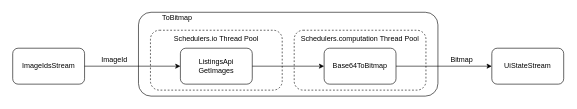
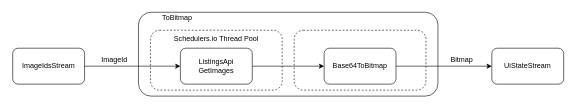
(360, 39) -> none
